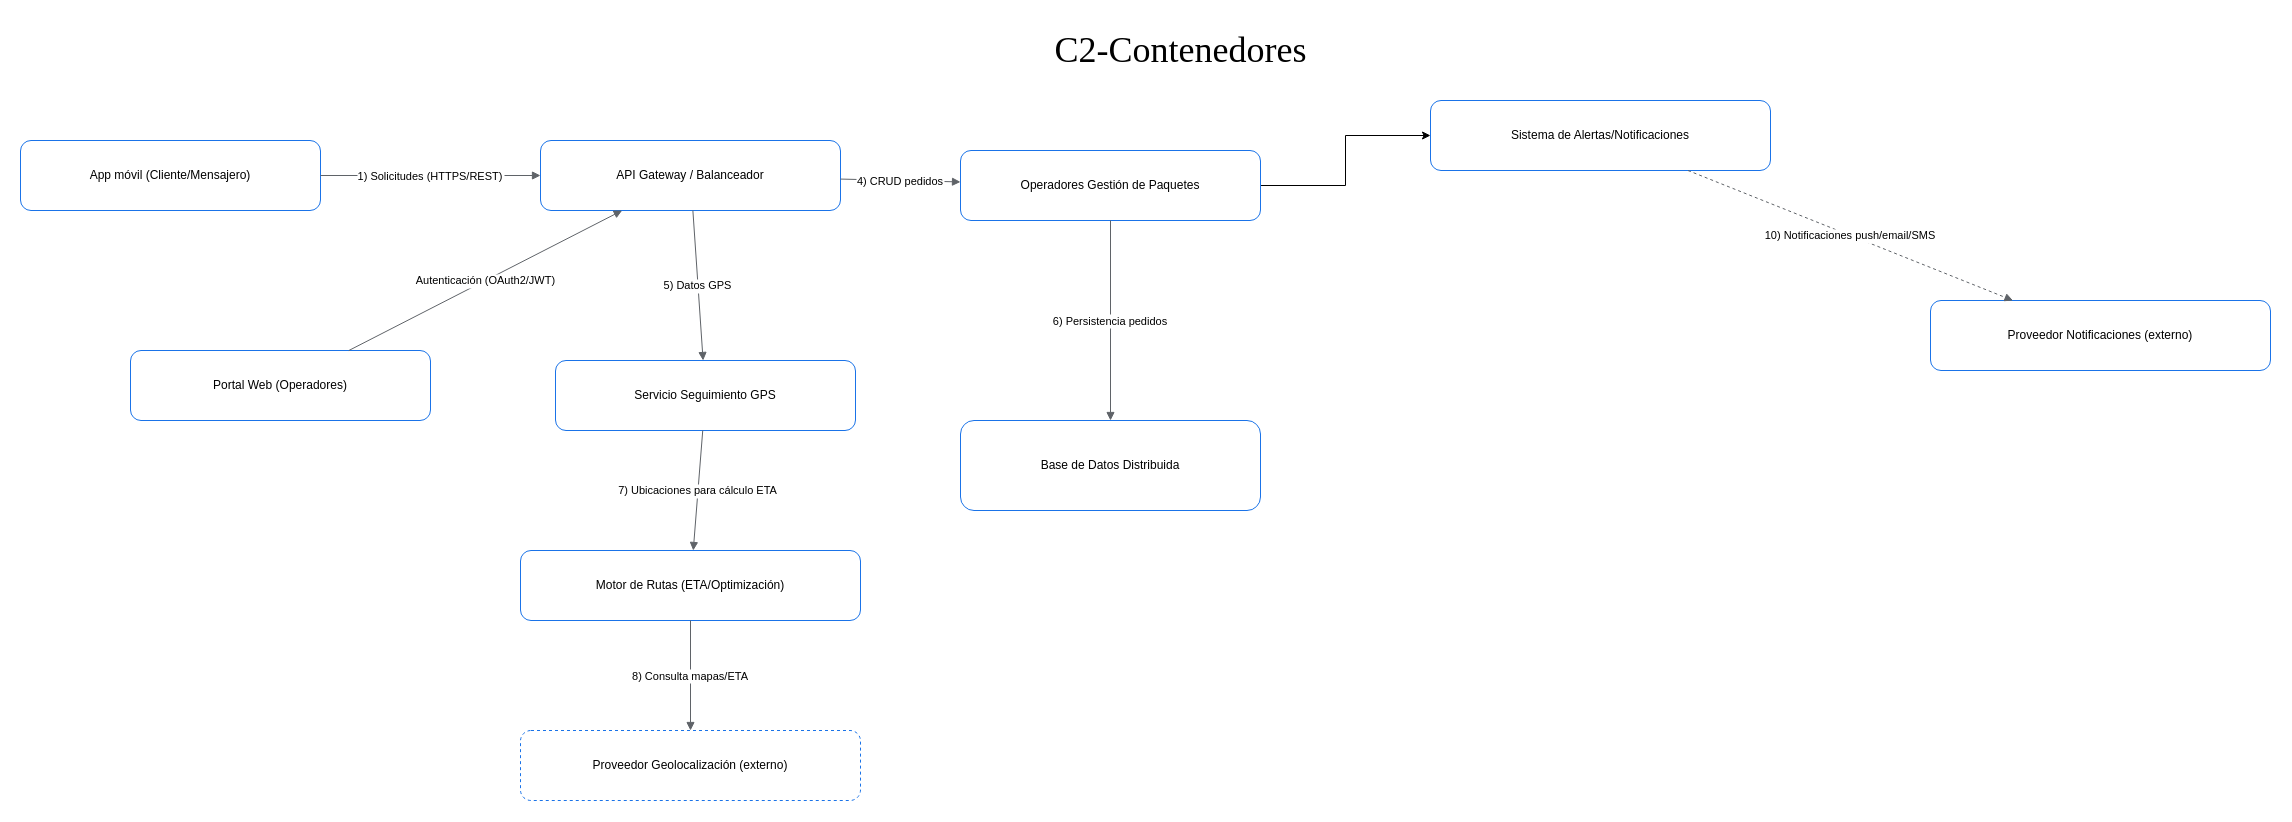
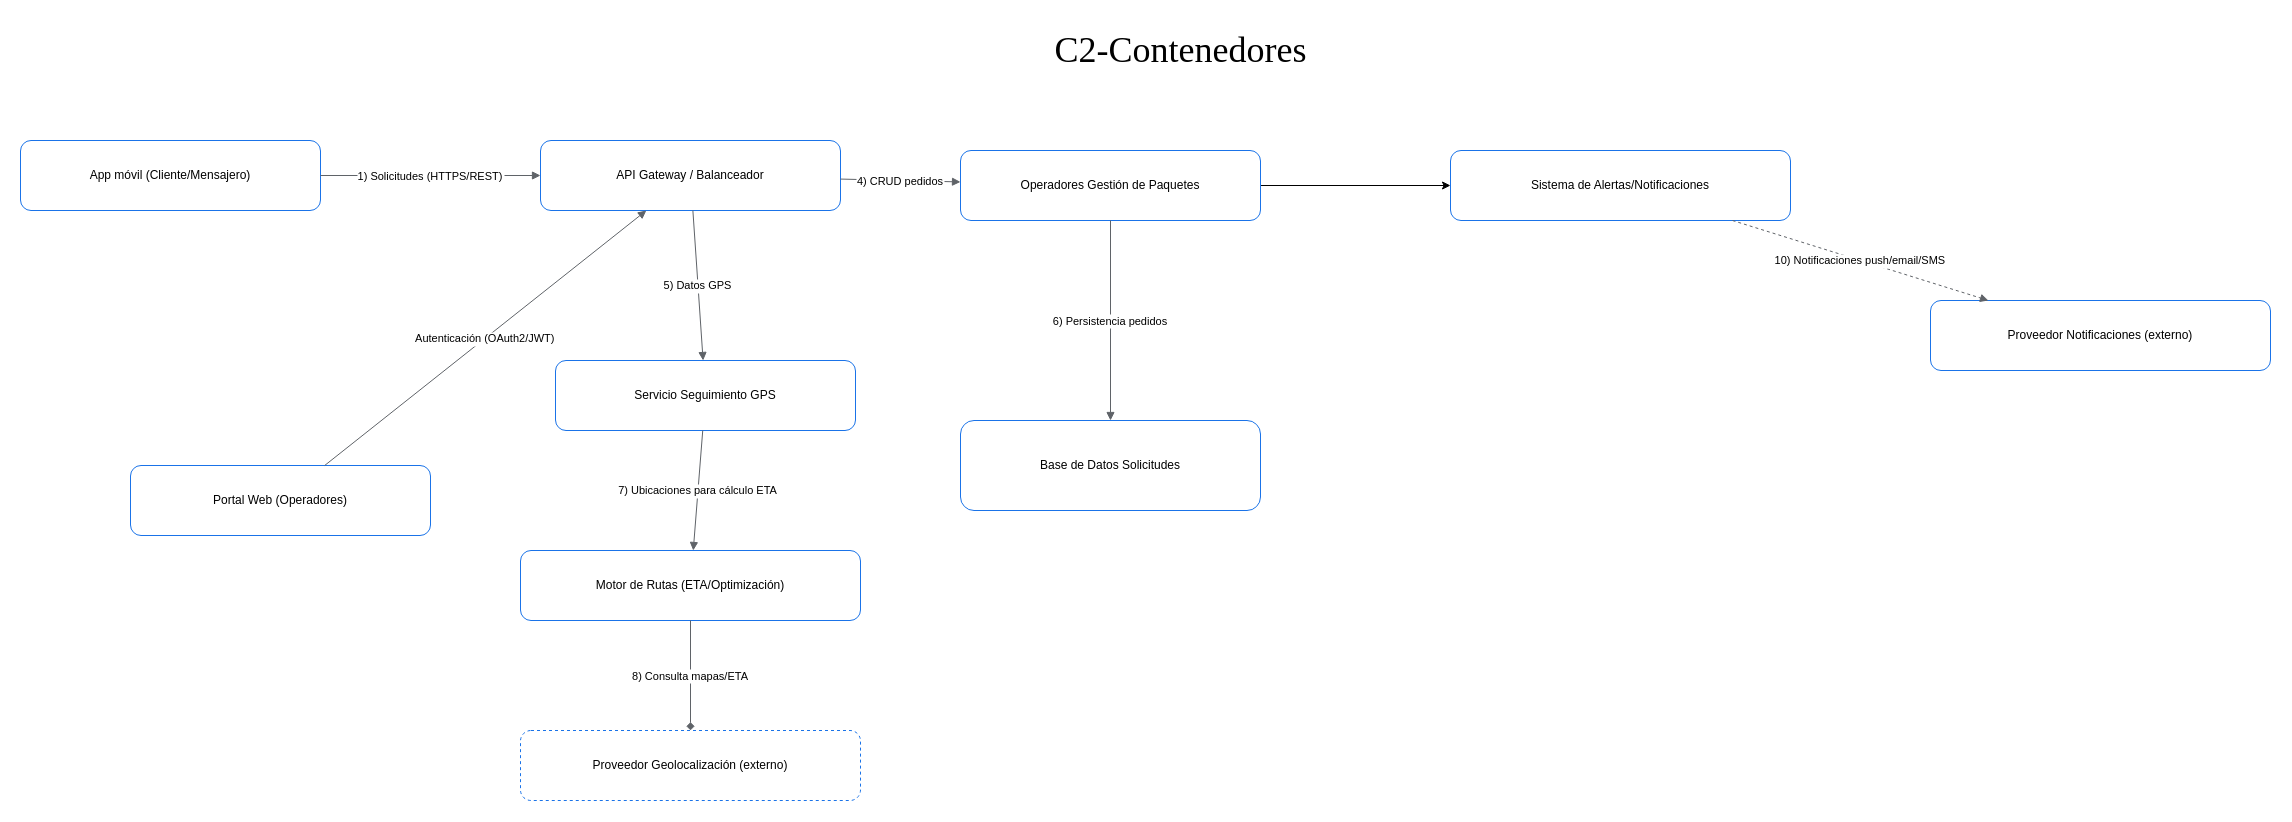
(1601, 136) -> (1621, 186)
(281, 386) -> (281, 501)
(1111, 466) -> (1111, 466)
(691, 721) -> (691, 721)
